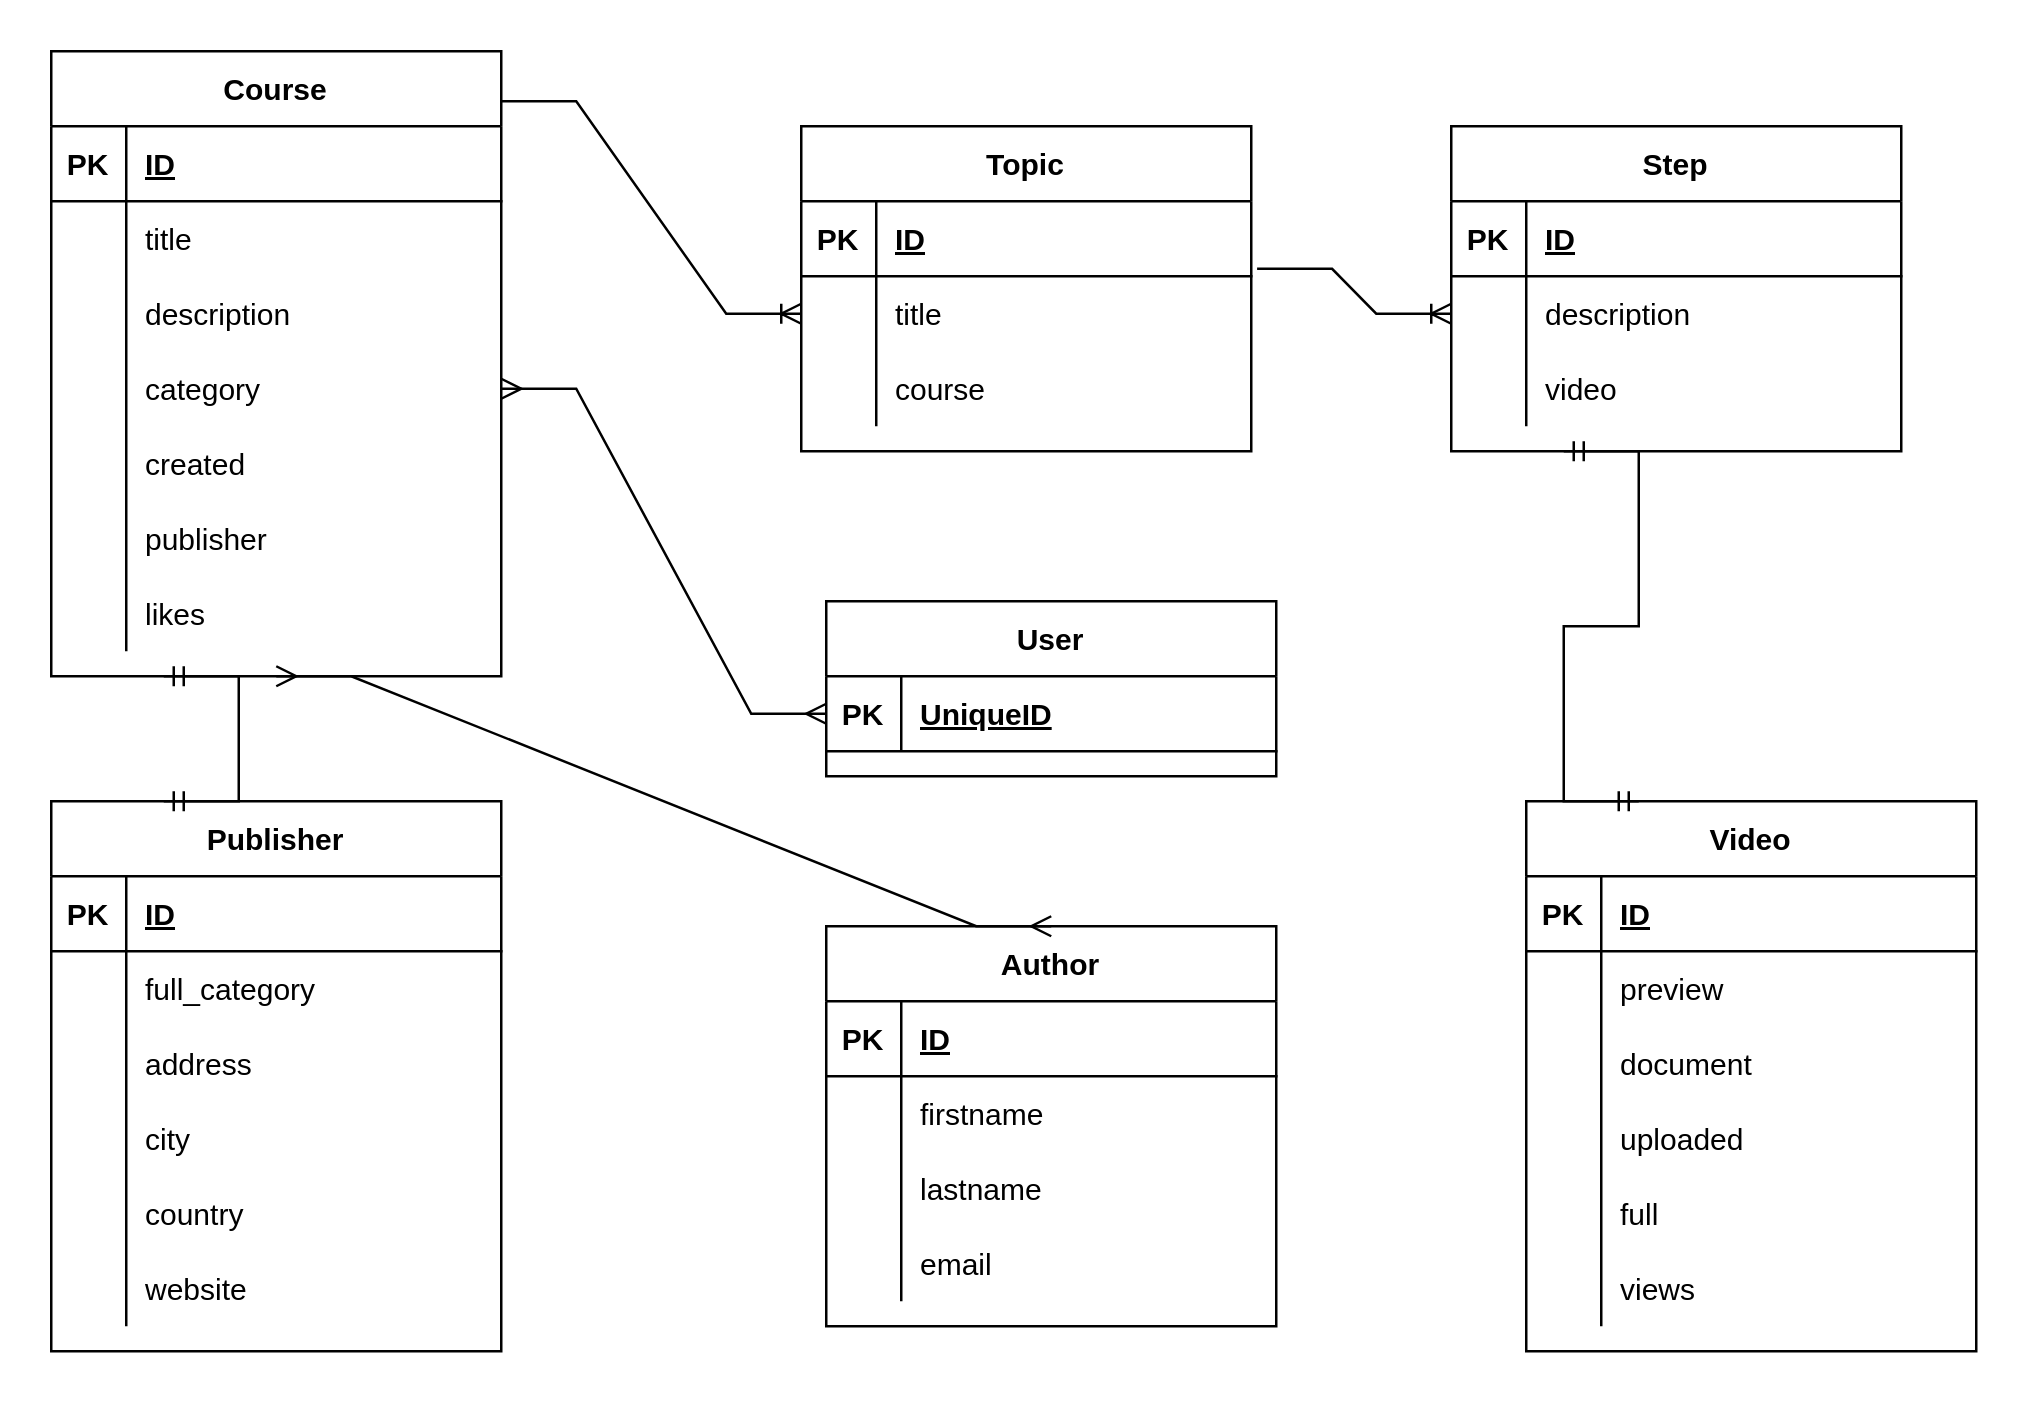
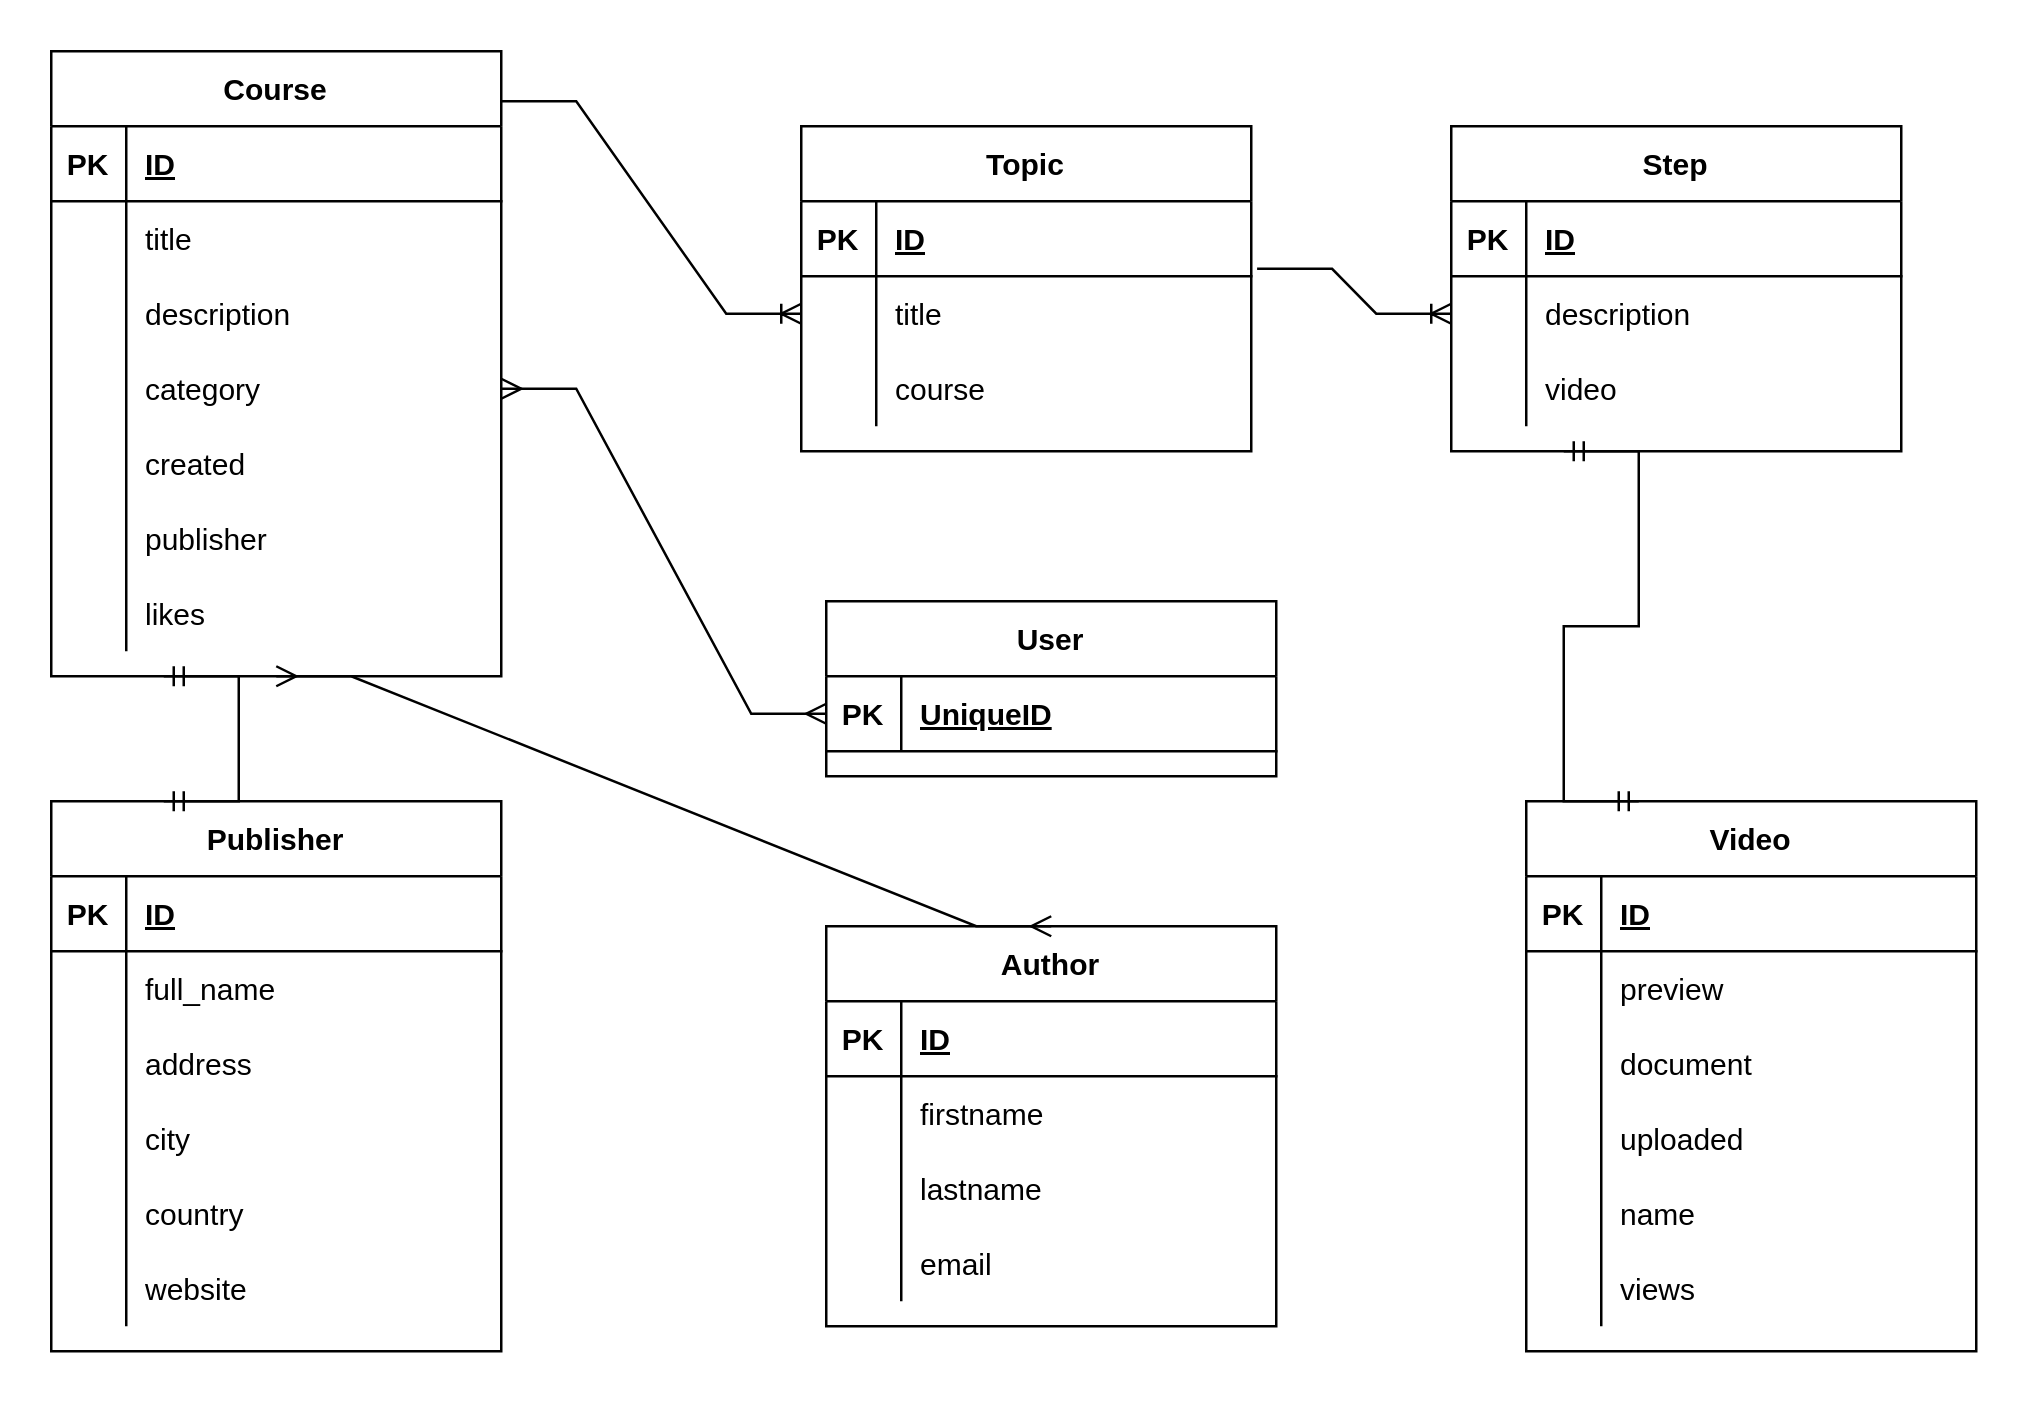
(246, 990) -> (213, 990)
(1646, 1215) -> (1654, 1215)
